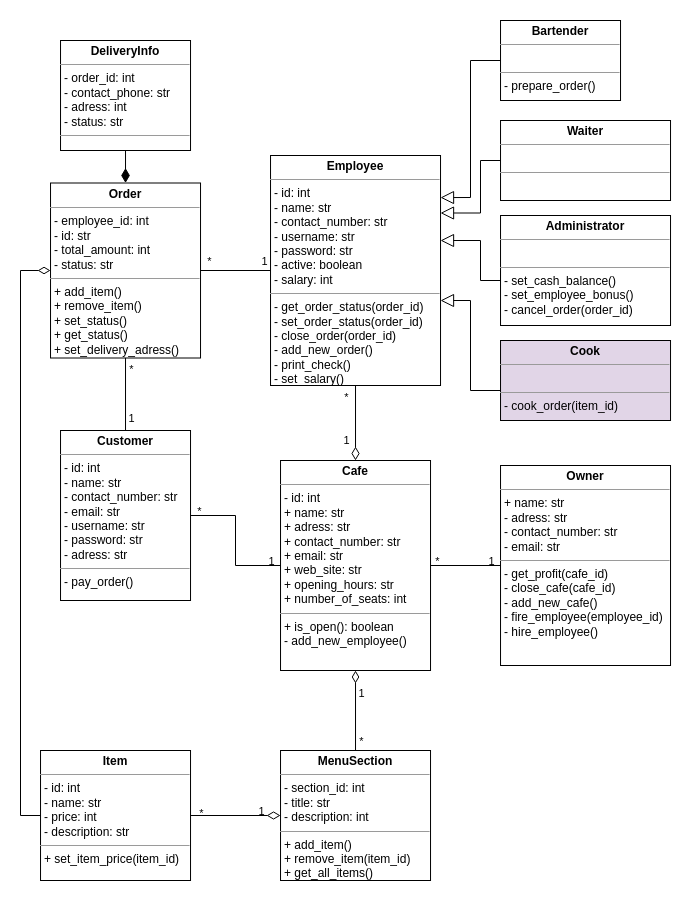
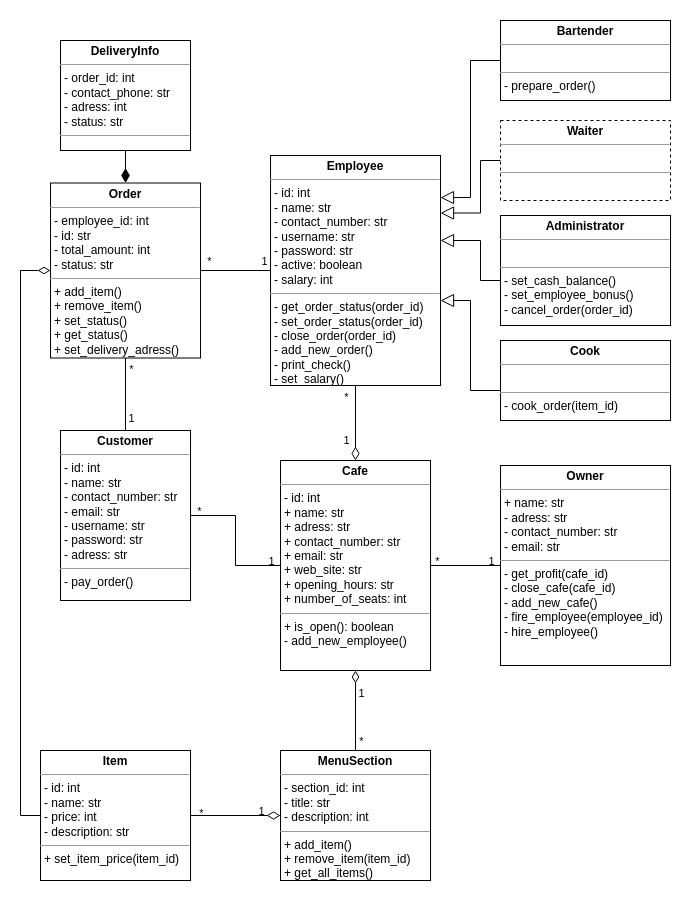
(561, 61) -> (586, 61)
(586, 161) -> (586, 161)
(586, 381) -> (586, 381)
